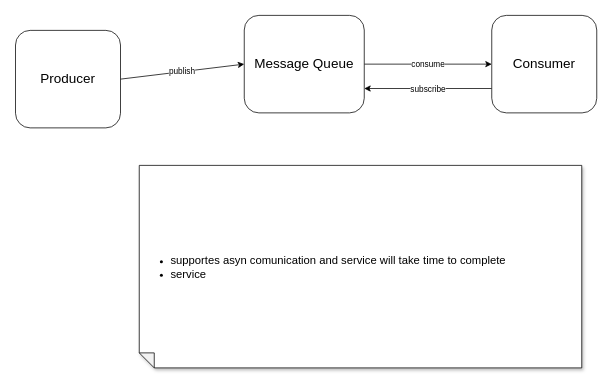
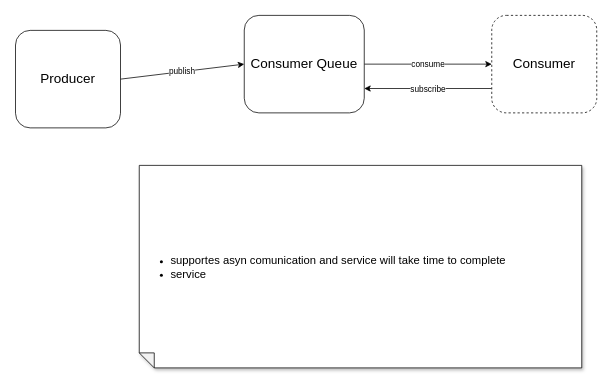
(304, 64) -> (304, 64)
(544, 64) -> (544, 64)
